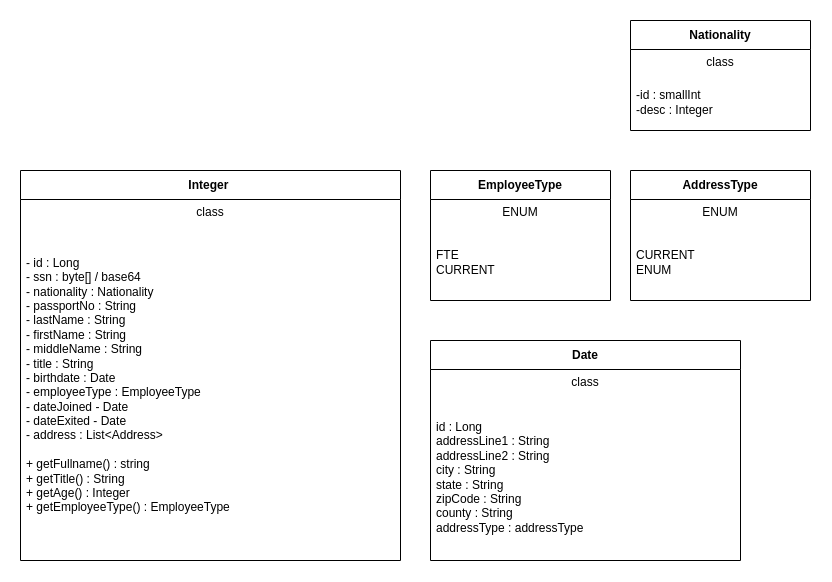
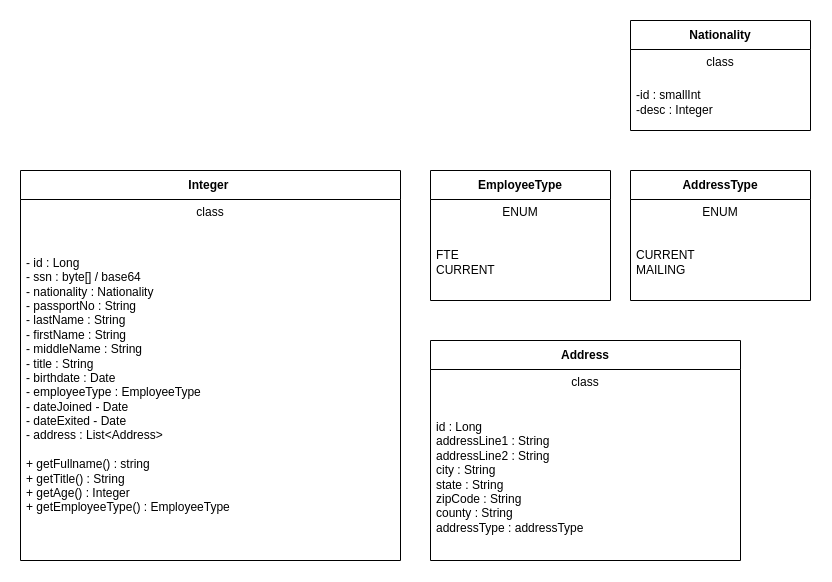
(660, 263) -> (660, 263)
(586, 356) -> (586, 356)
